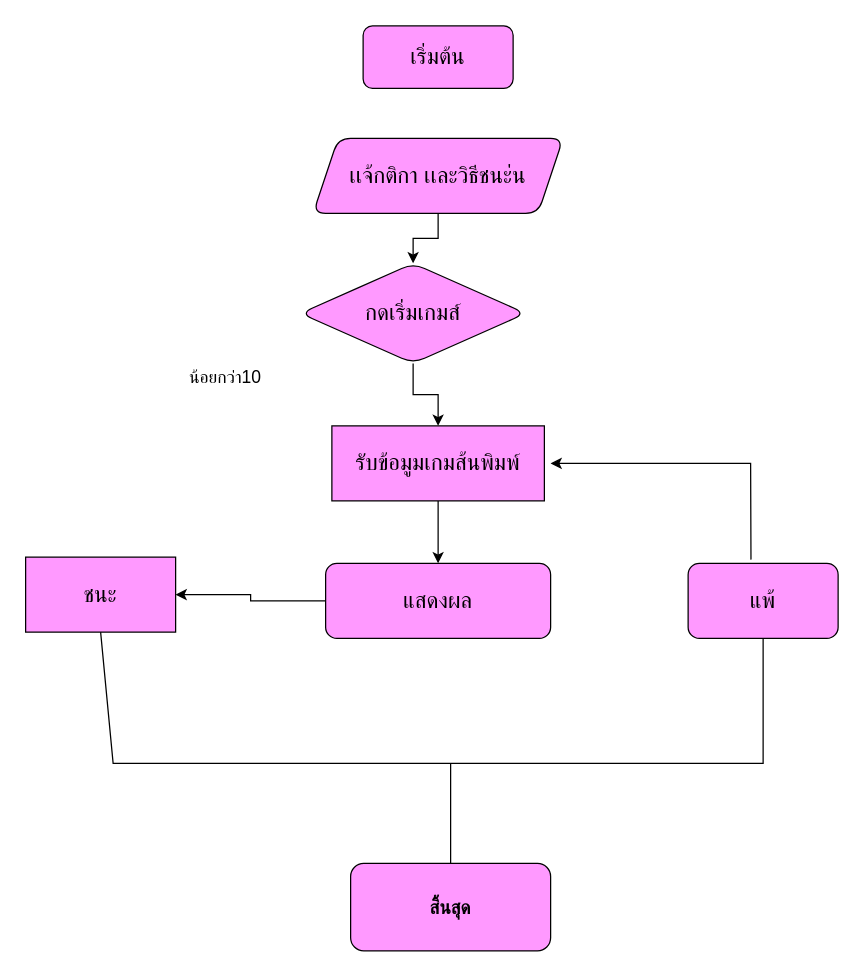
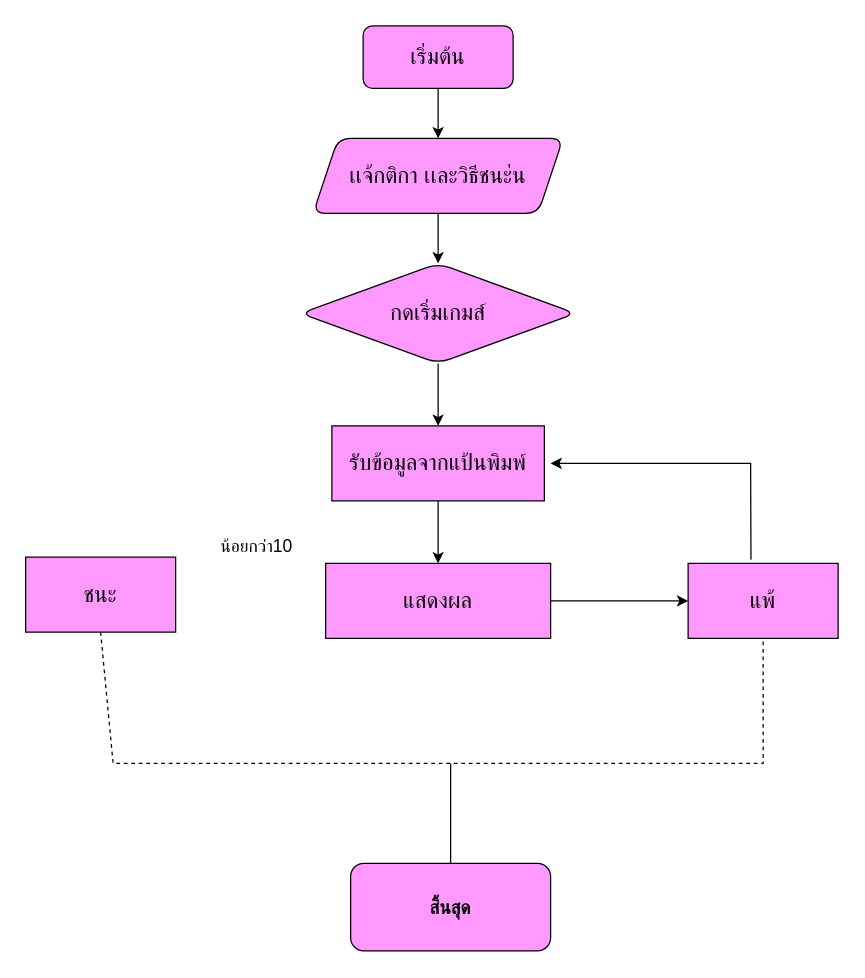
none -> (438, 109)
(413, 313) -> (438, 313)
(226, 376) -> (257, 544)
(438, 463) -> (438, 463)
(252, 601) -> none
(438, 601) -> (438, 601)
none -> (615, 601)
(763, 601) -> (763, 601)
(436, 763) -> (436, 763)
